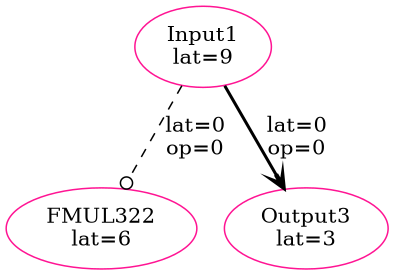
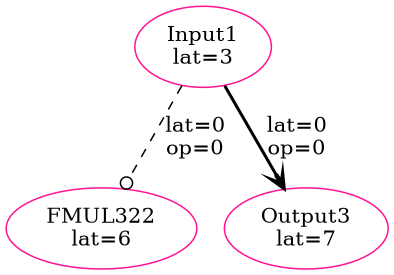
(203, 47) -> (203, 47)
(306, 228) -> (306, 228)
